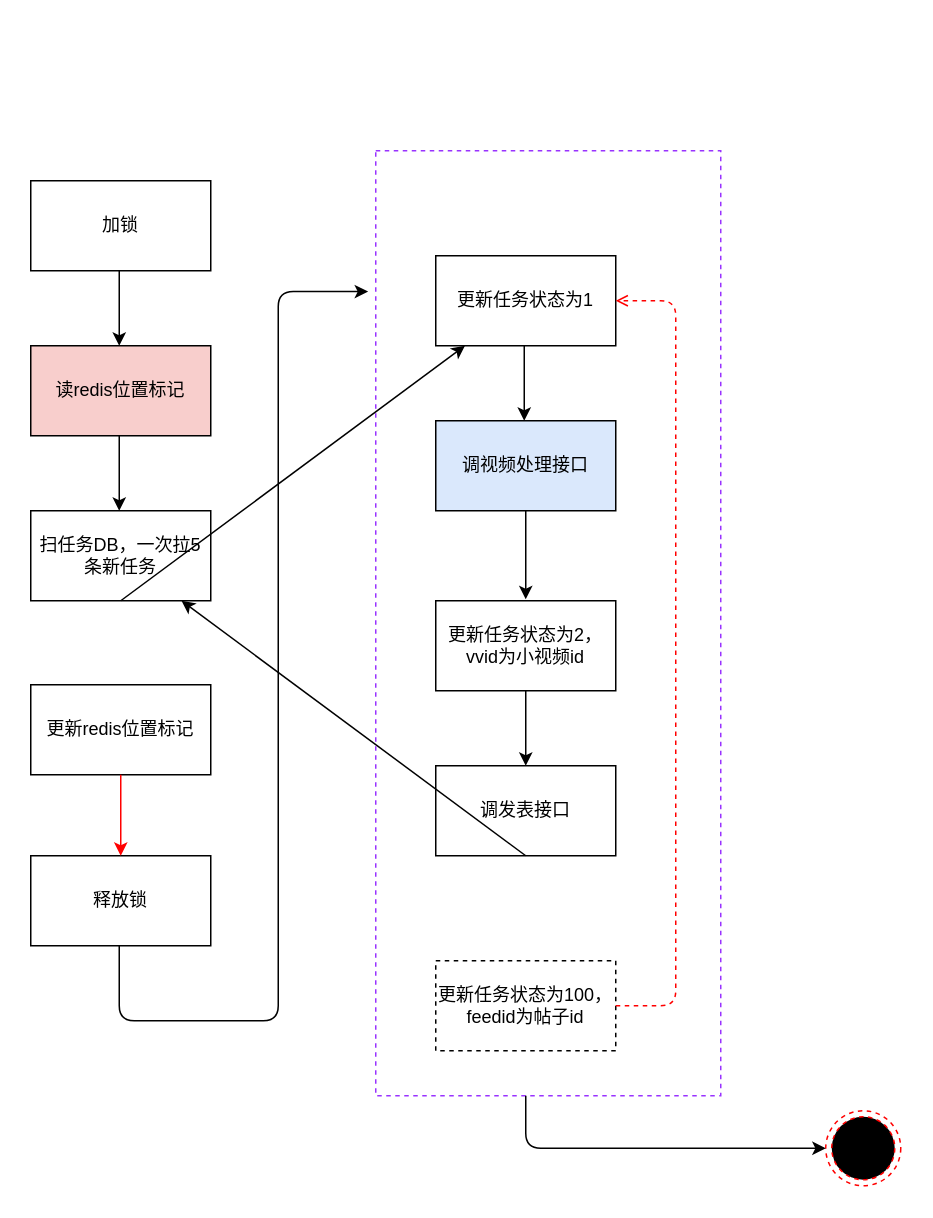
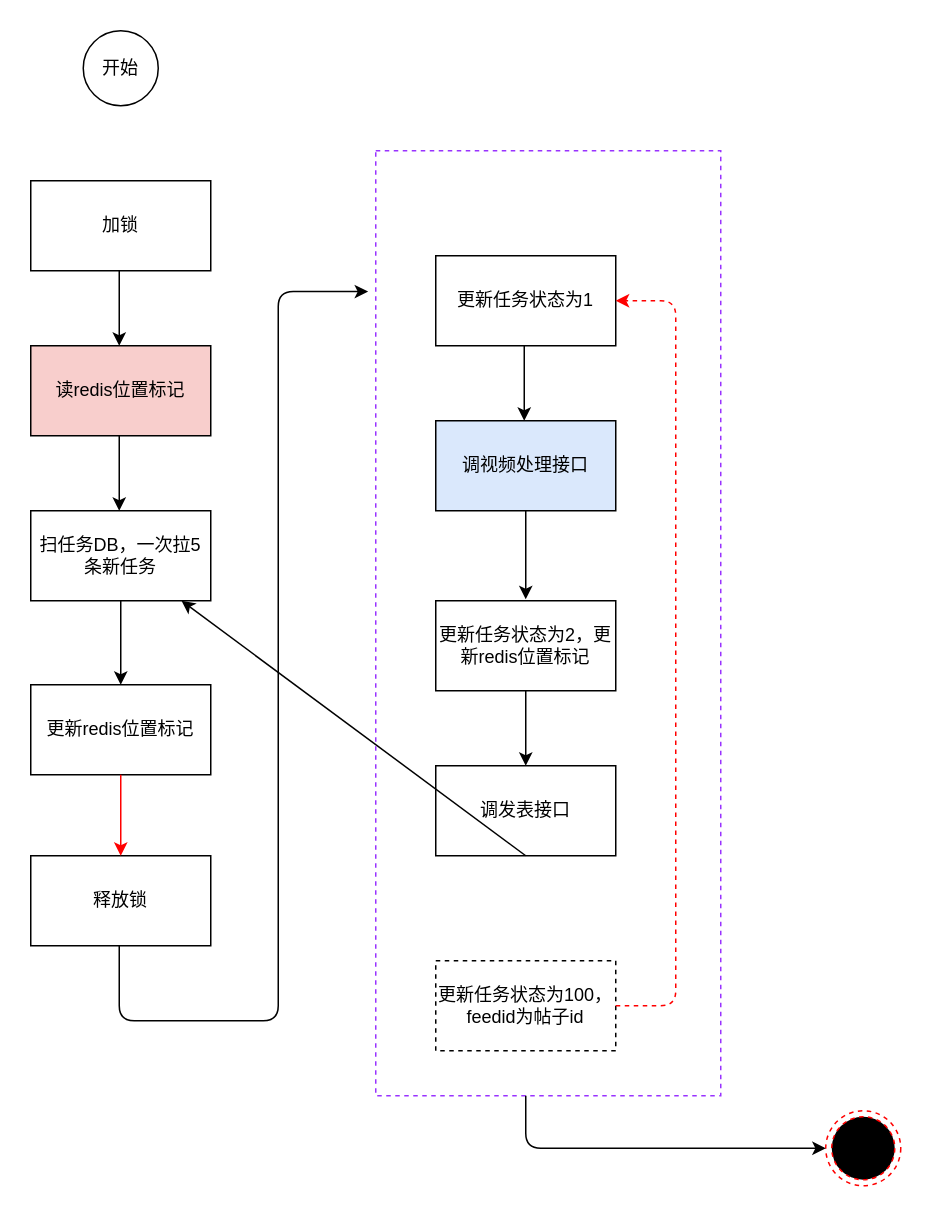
none -> (121, 68)
(624, 301) -> (627, 301)
(289, 476) -> (121, 638)
(526, 646) -> (526, 646)
